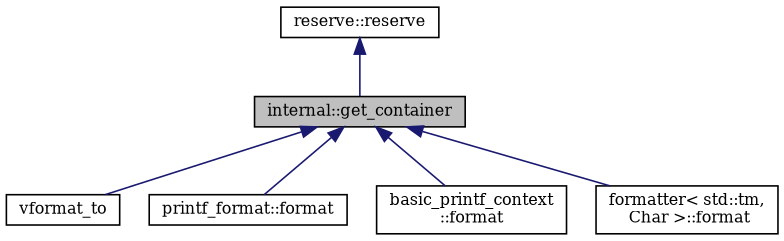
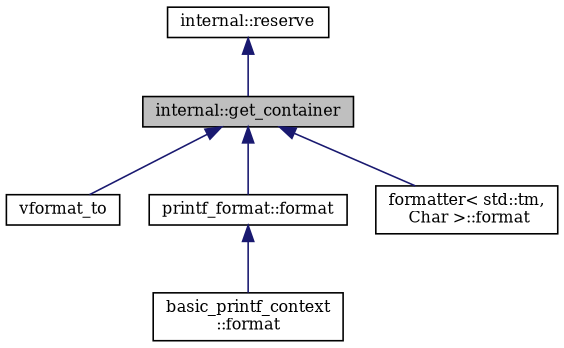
(360, 22) -> (248, 22)
(417, 162) -> (248, 267)
